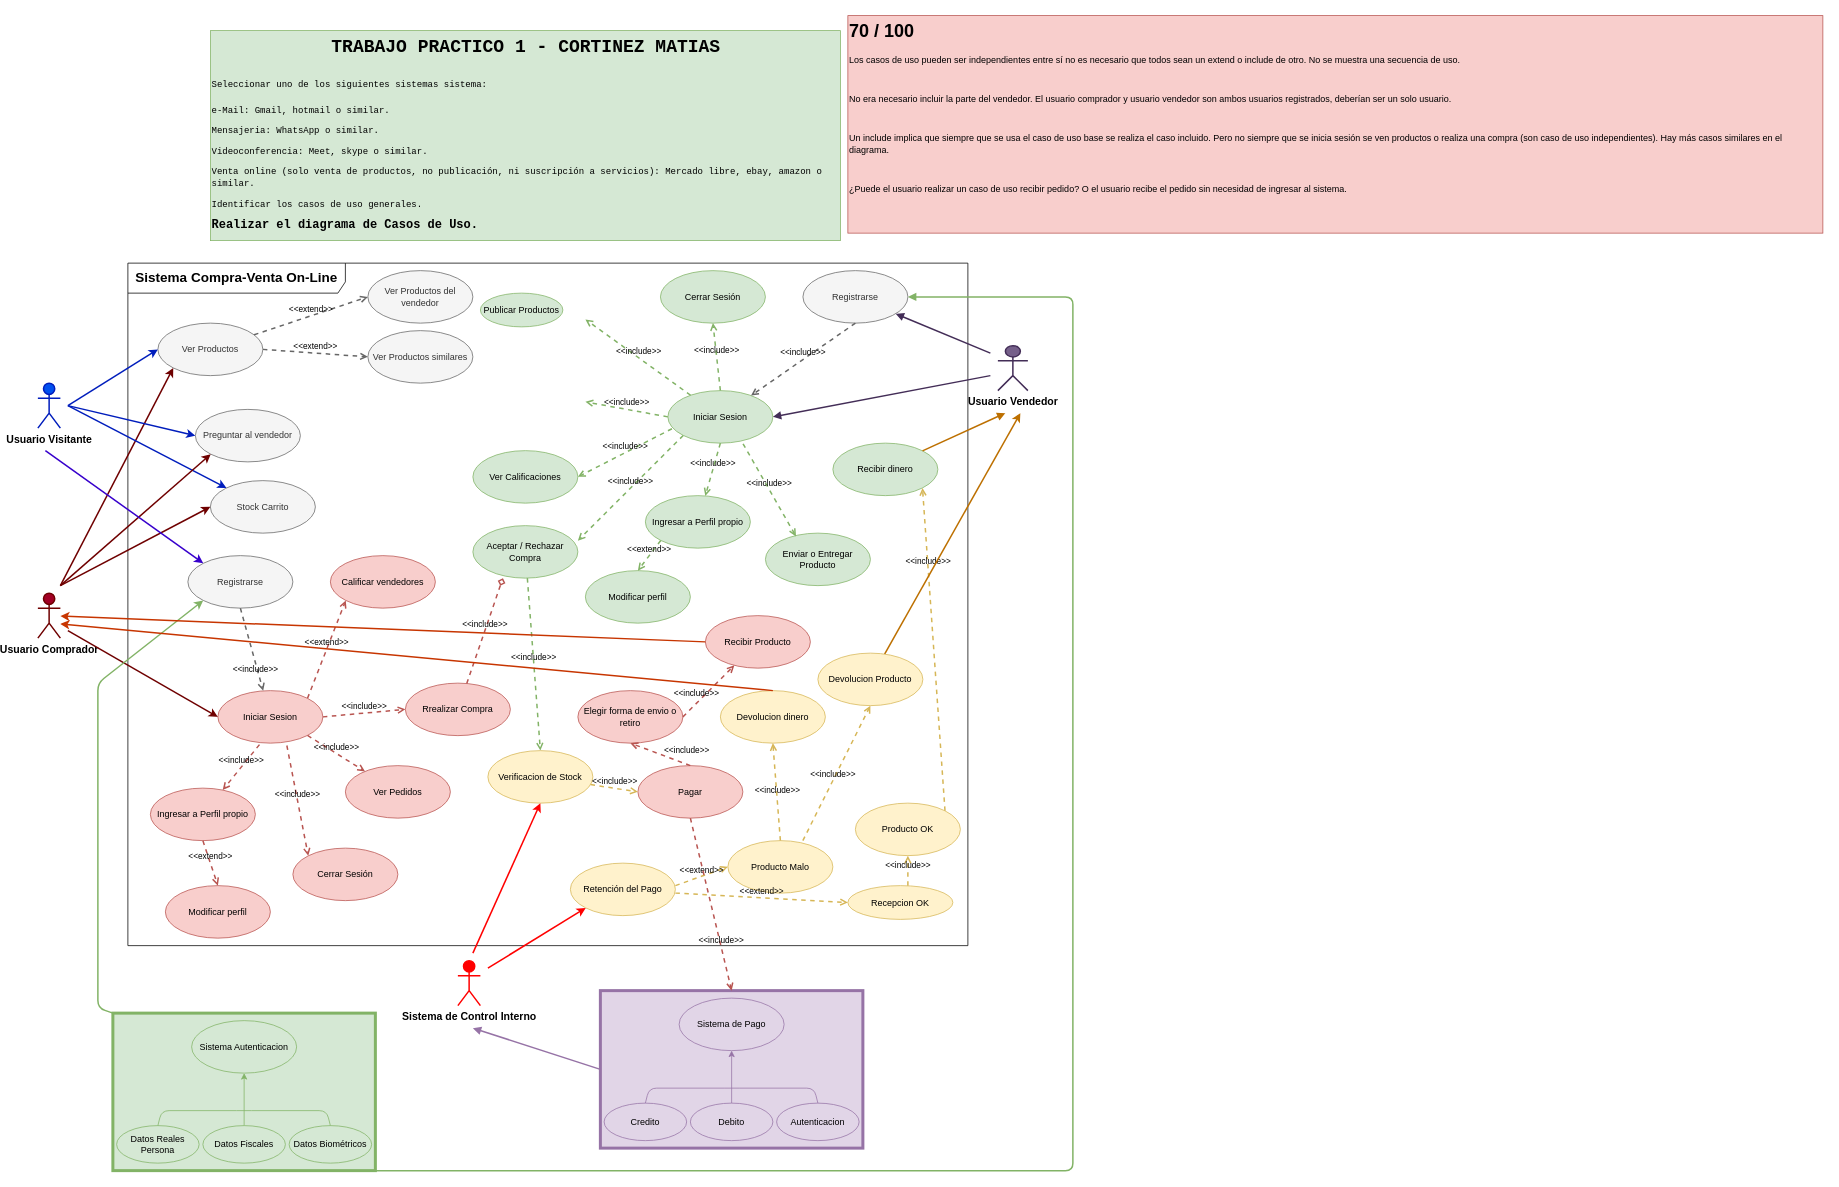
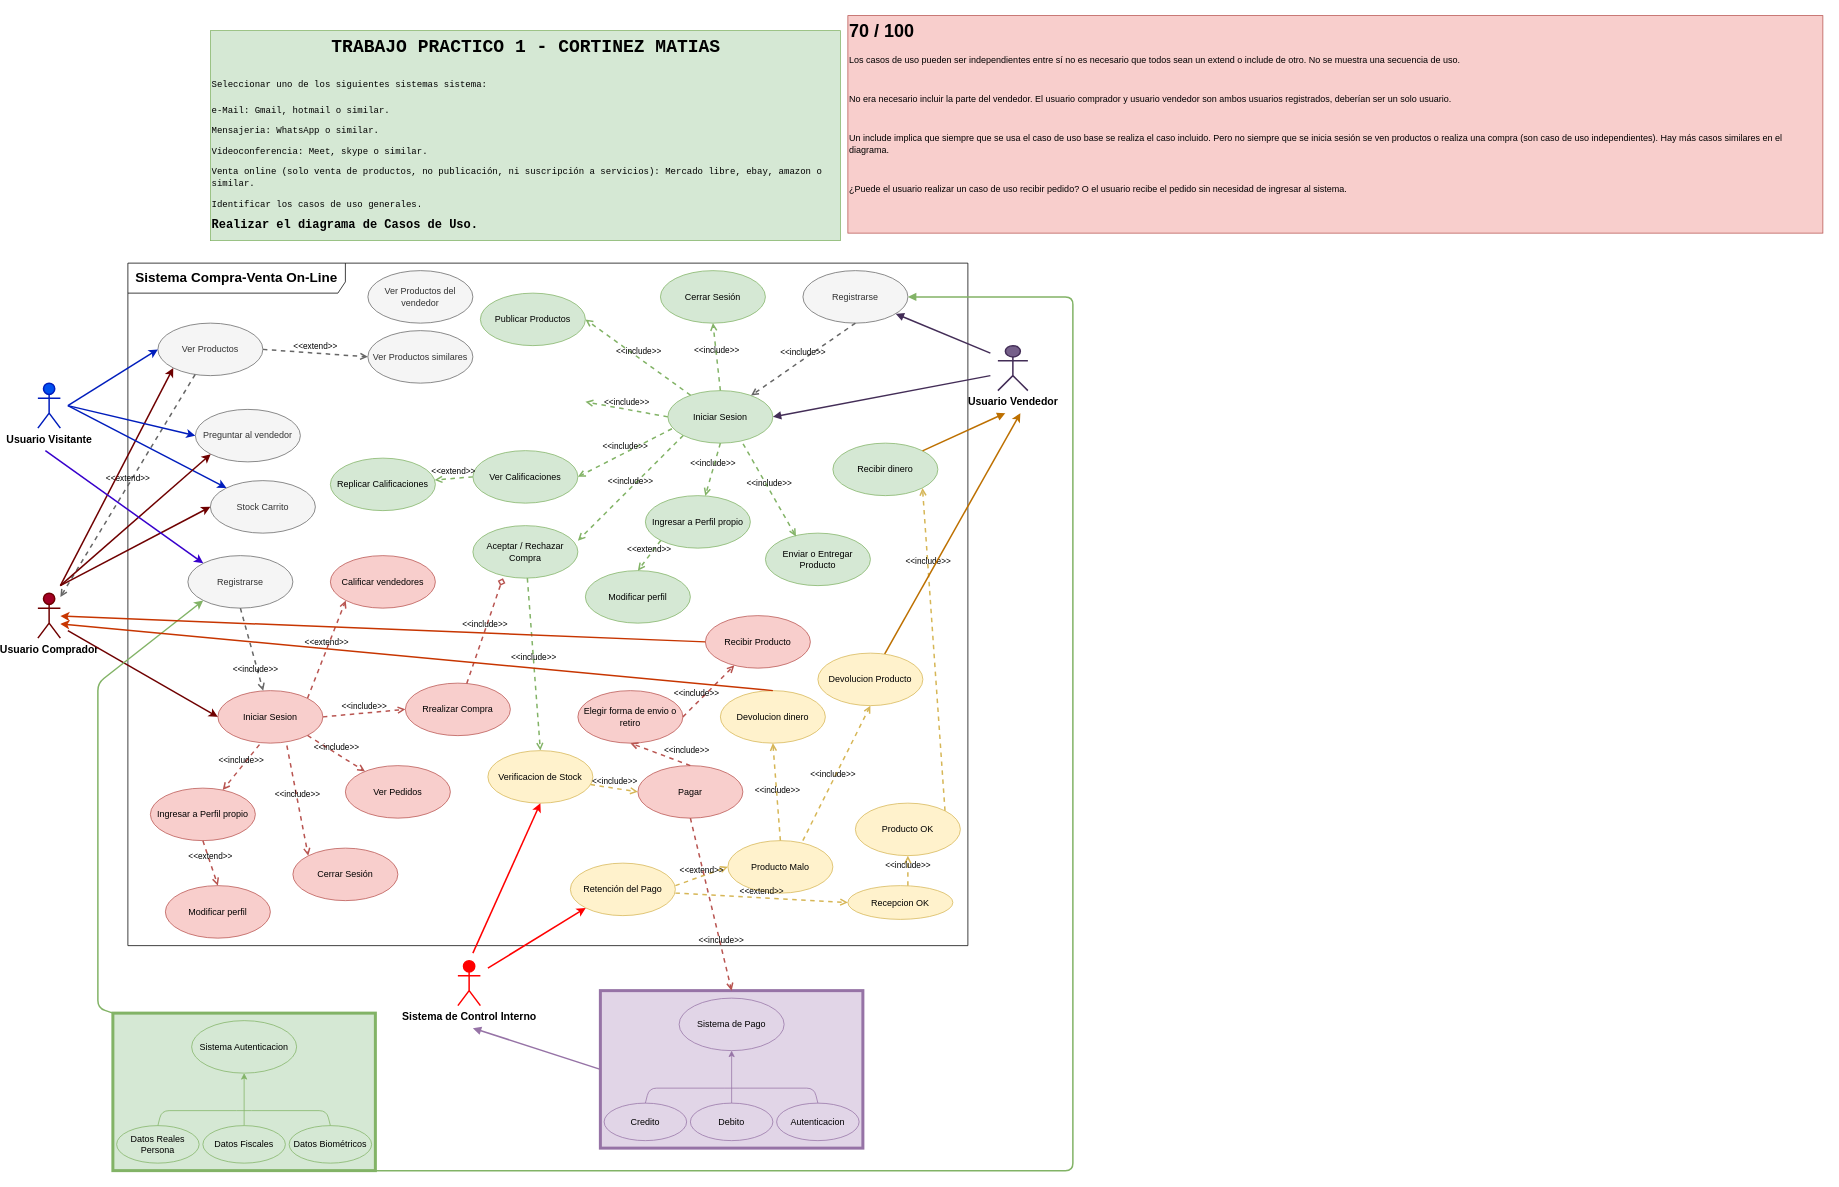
(522, 310) -> (533, 319)
(309, 316) -> (137, 470)
none -> (455, 478)
none -> (383, 484)
